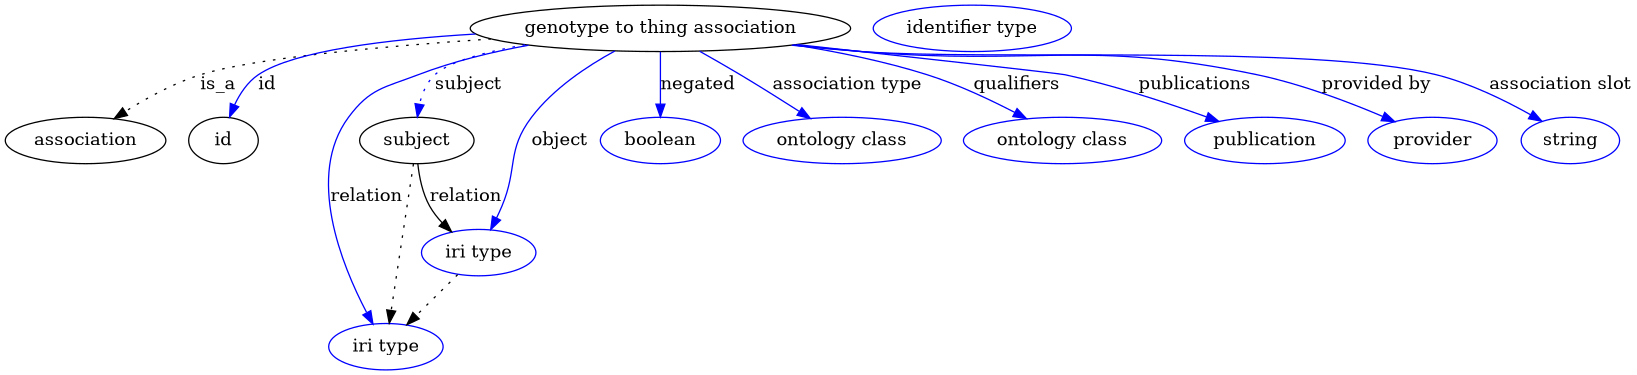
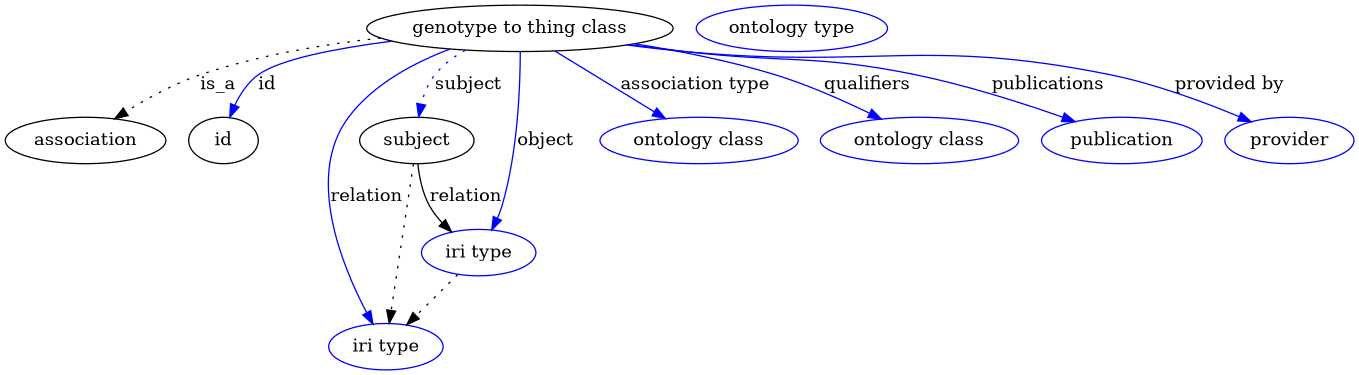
(660, 28) -> (520, 28)
(972, 28) -> (792, 28)
(660, 140) -> none
(1570, 140) -> none
